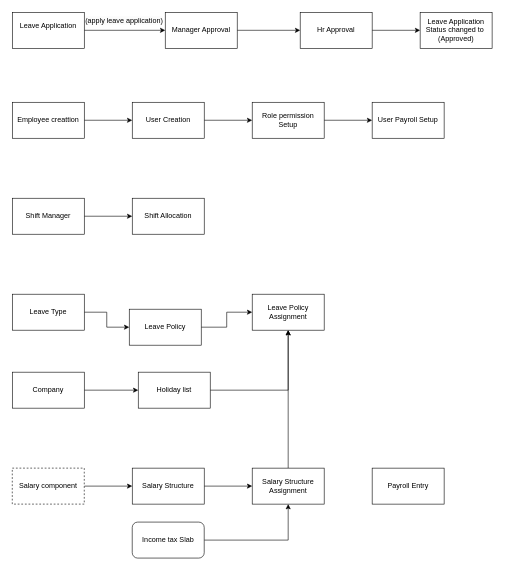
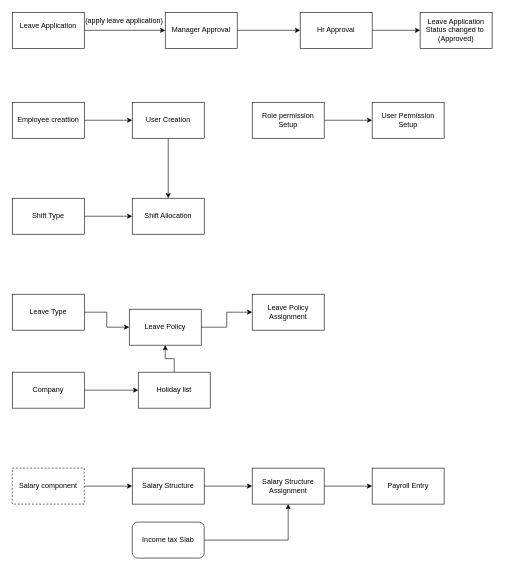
(246, 120) -> (168, 192)
(408, 120) -> (408, 120)
(48, 216) -> (48, 216)
(248, 390) -> (166, 359)
(288, 430) -> (366, 486)
